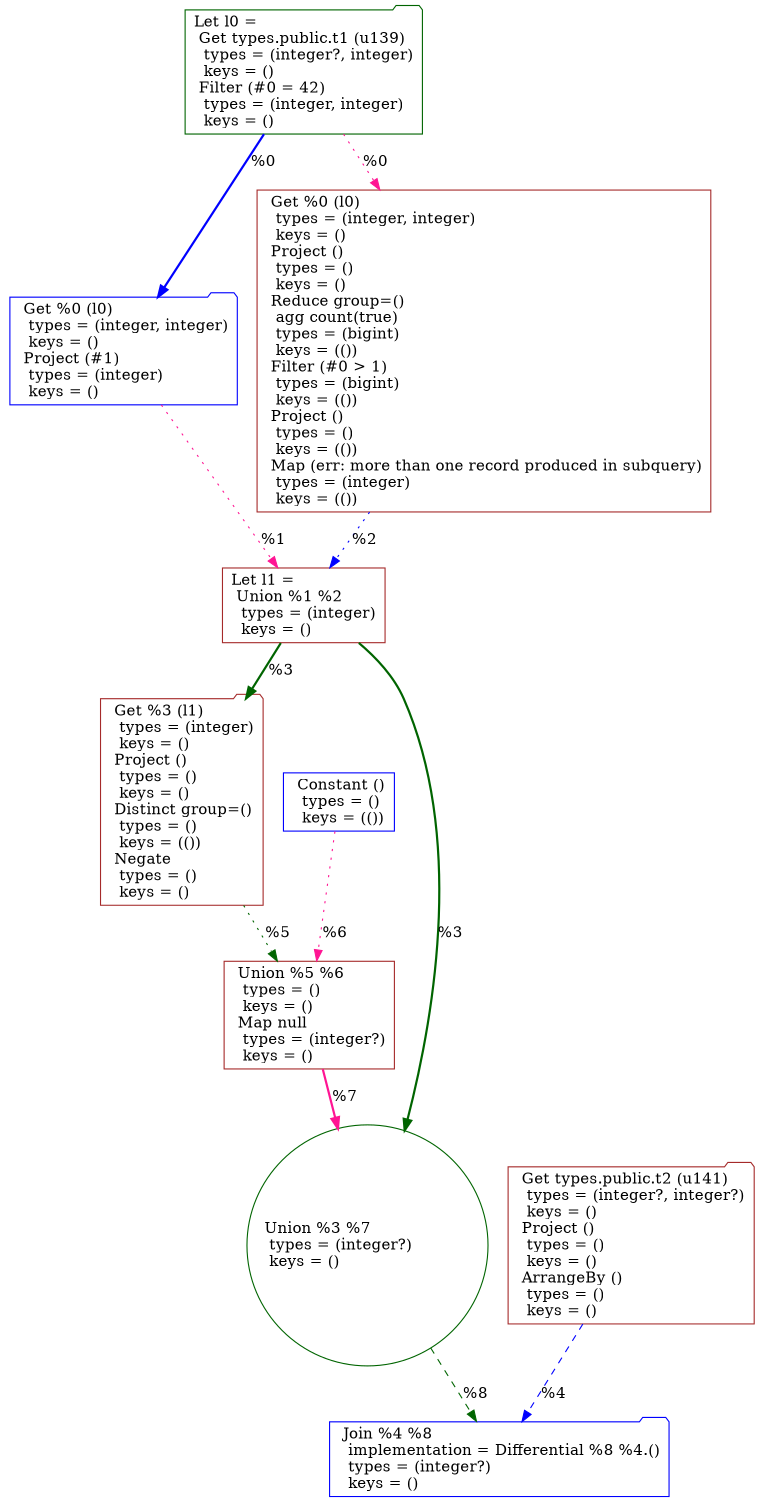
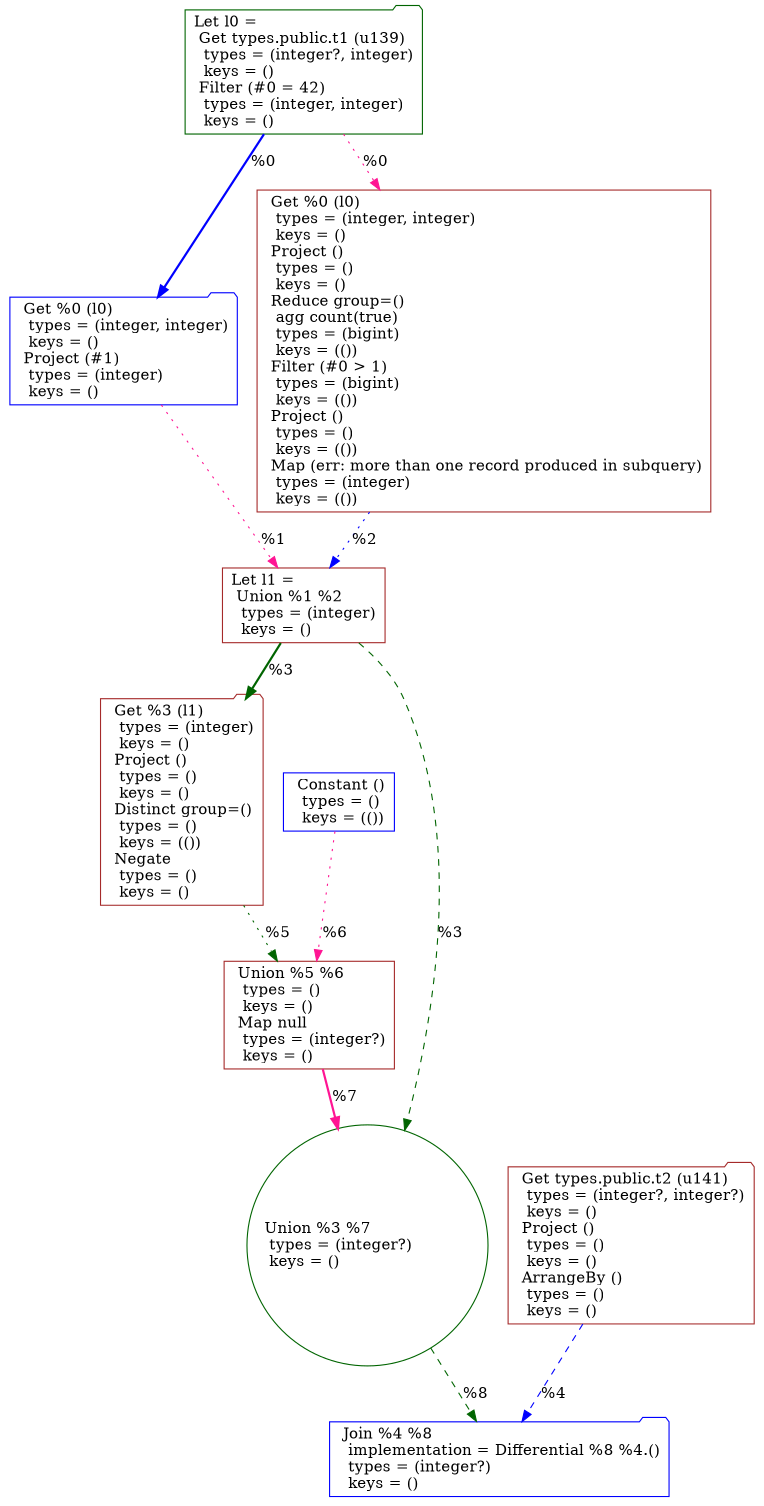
(439, 872) -> (439, 872)
